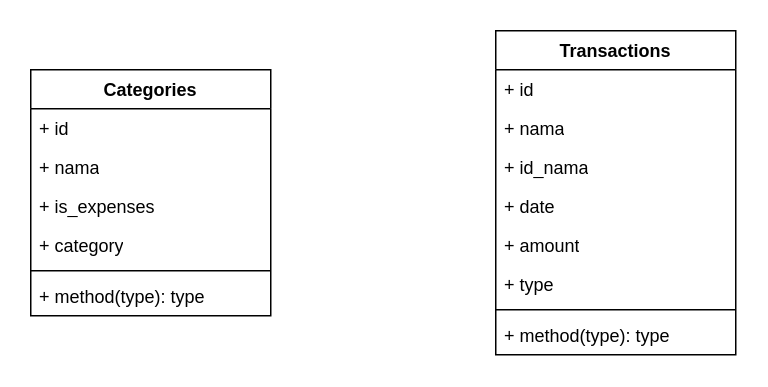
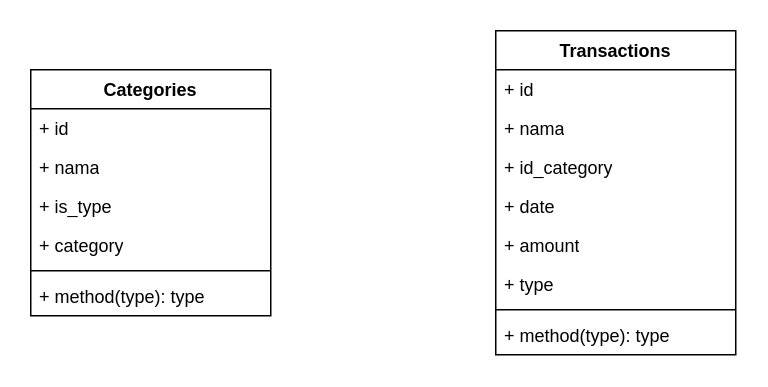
(545, 169) -> (566, 169)
(101, 208) -> (80, 208)
